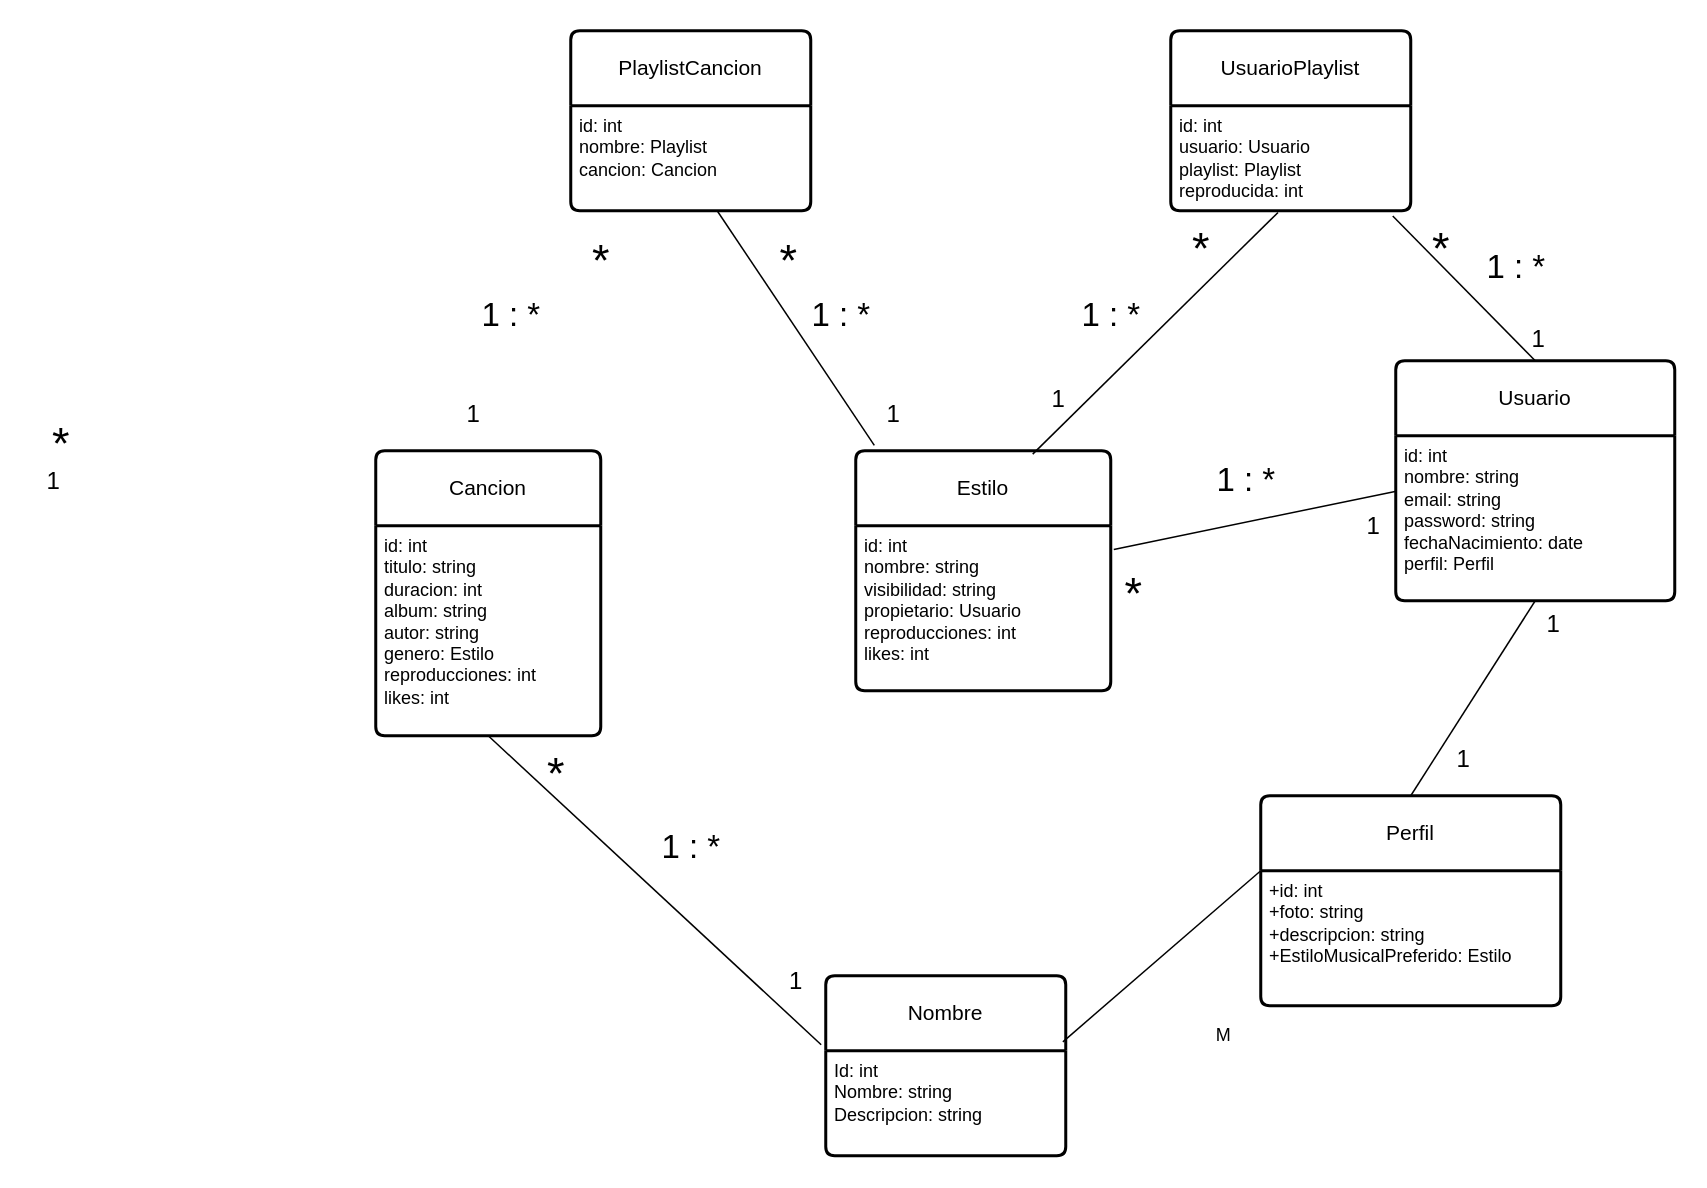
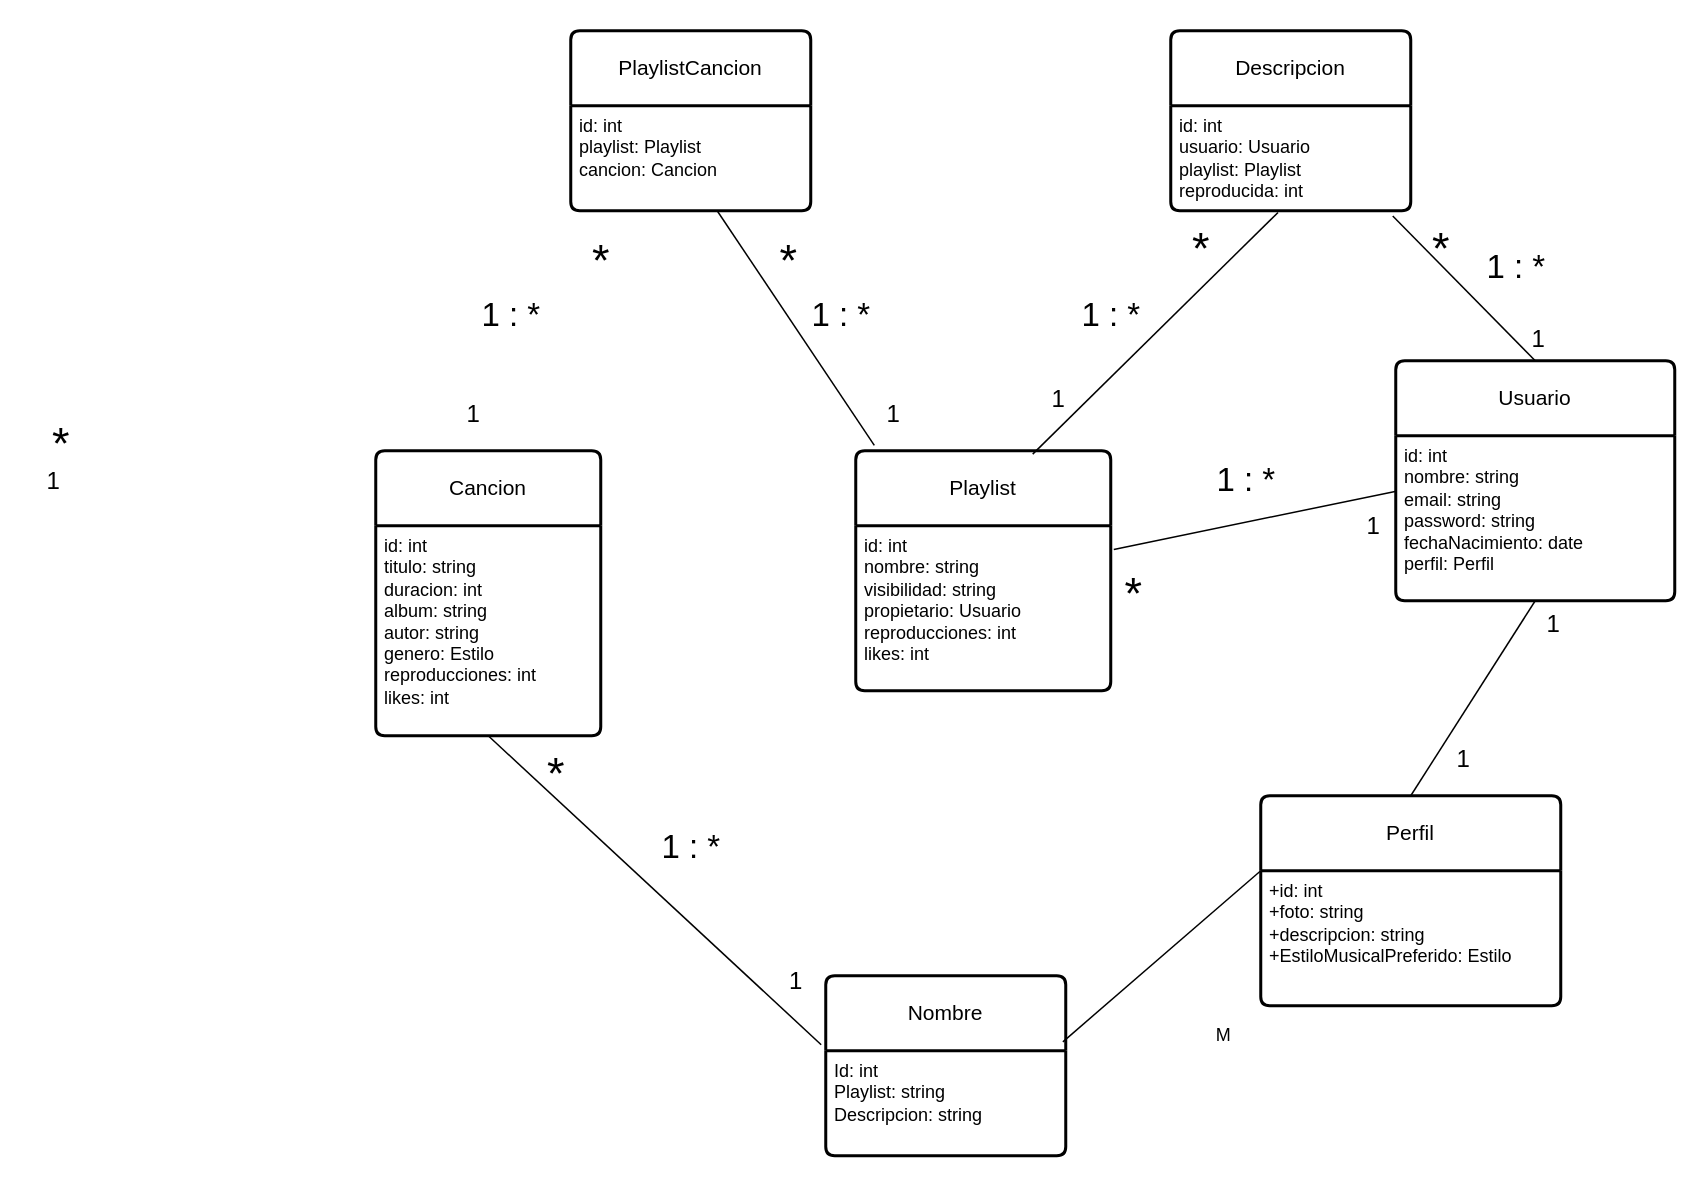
(1291, 68) -> (1291, 68)
(651, 149) -> (652, 149)
(983, 488) -> (983, 488)
(919, 1094) -> (919, 1094)
